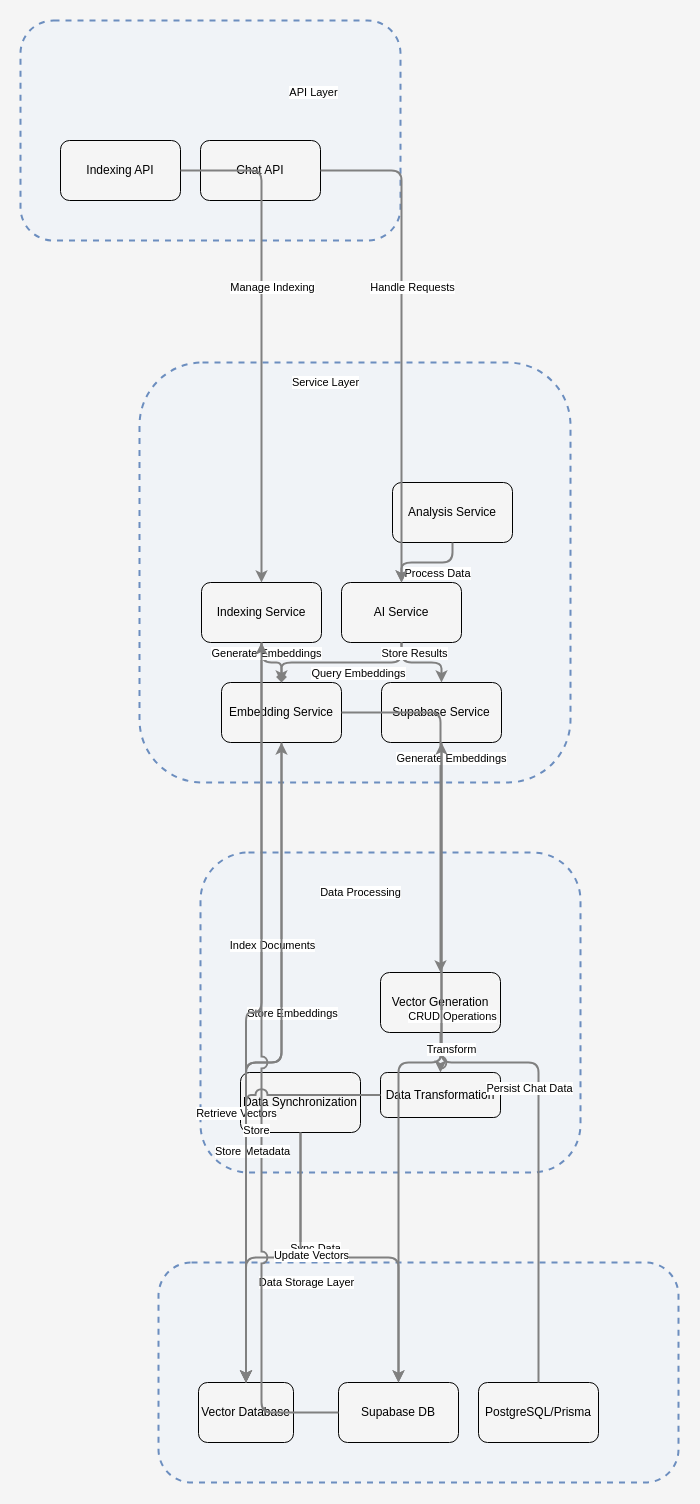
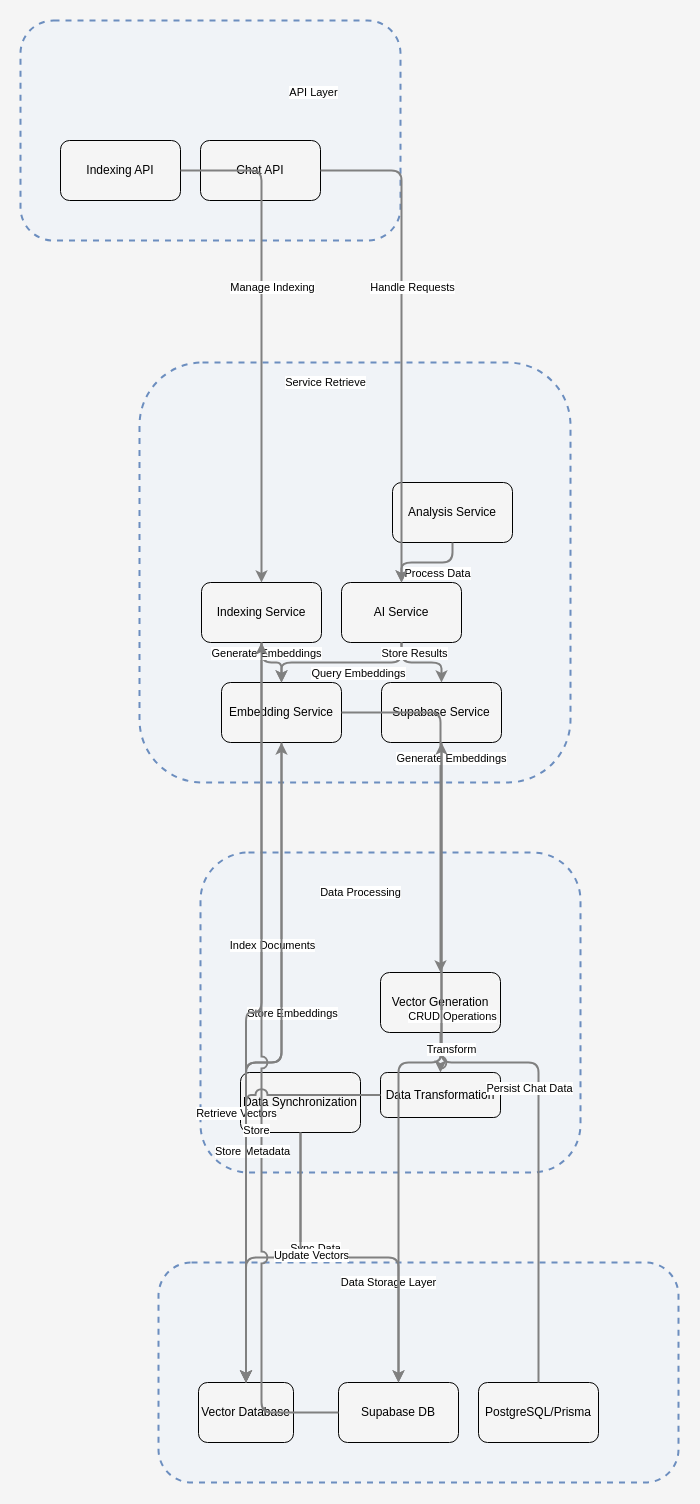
(326, 383) -> (326, 383)
(285, 663) -> (285, 663)
(307, 1283) -> (389, 1283)
